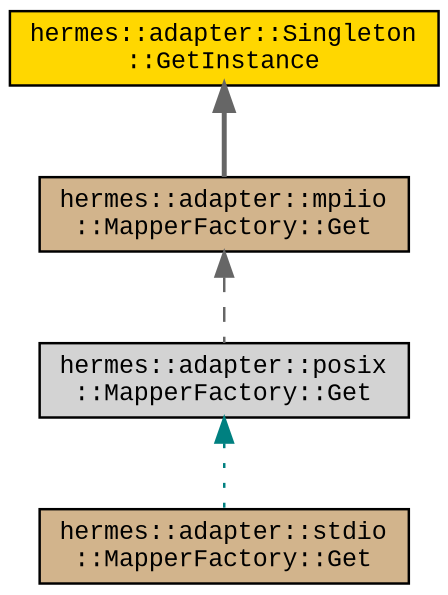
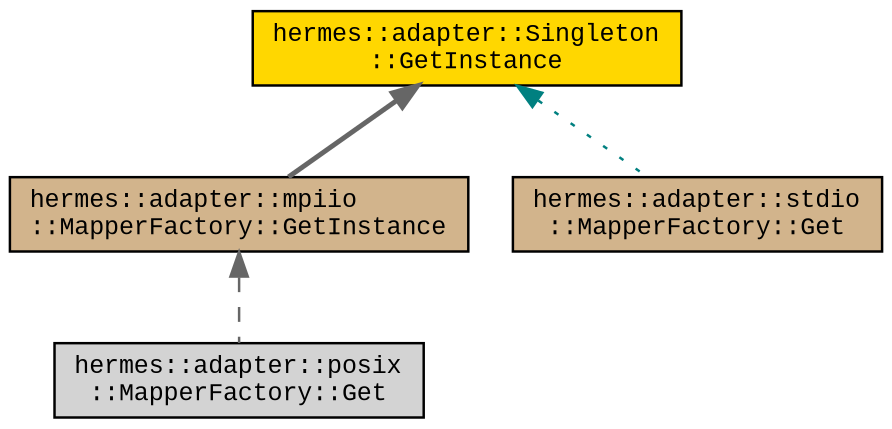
(224, 214) -> (239, 214)
(224, 476) -> (593, 139)
